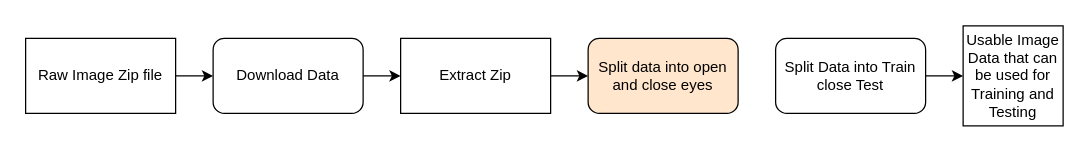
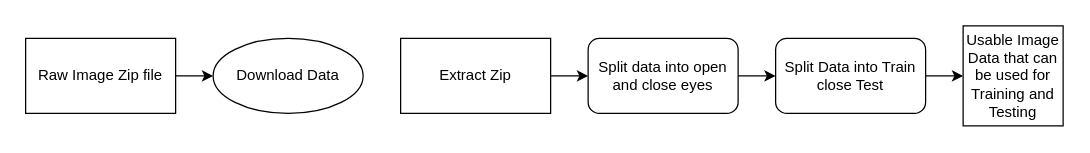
(288, 76) -> (288, 76)
(386, 76) -> none
(663, 76) -> (663, 76)
none -> (761, 76)
